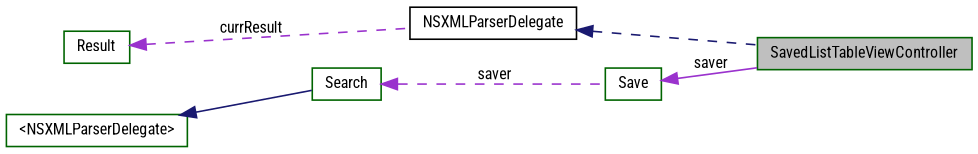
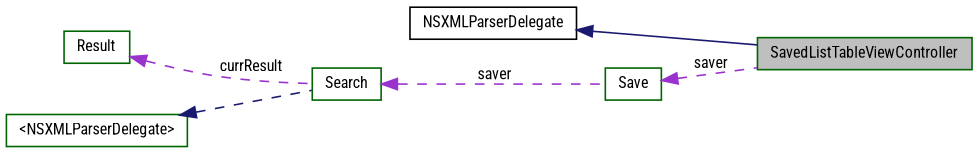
(278, 36) -> (228, 78)
(675, 38) -> (675, 38)
(717, 73) -> (717, 73)
(254, 101) -> (254, 101)
